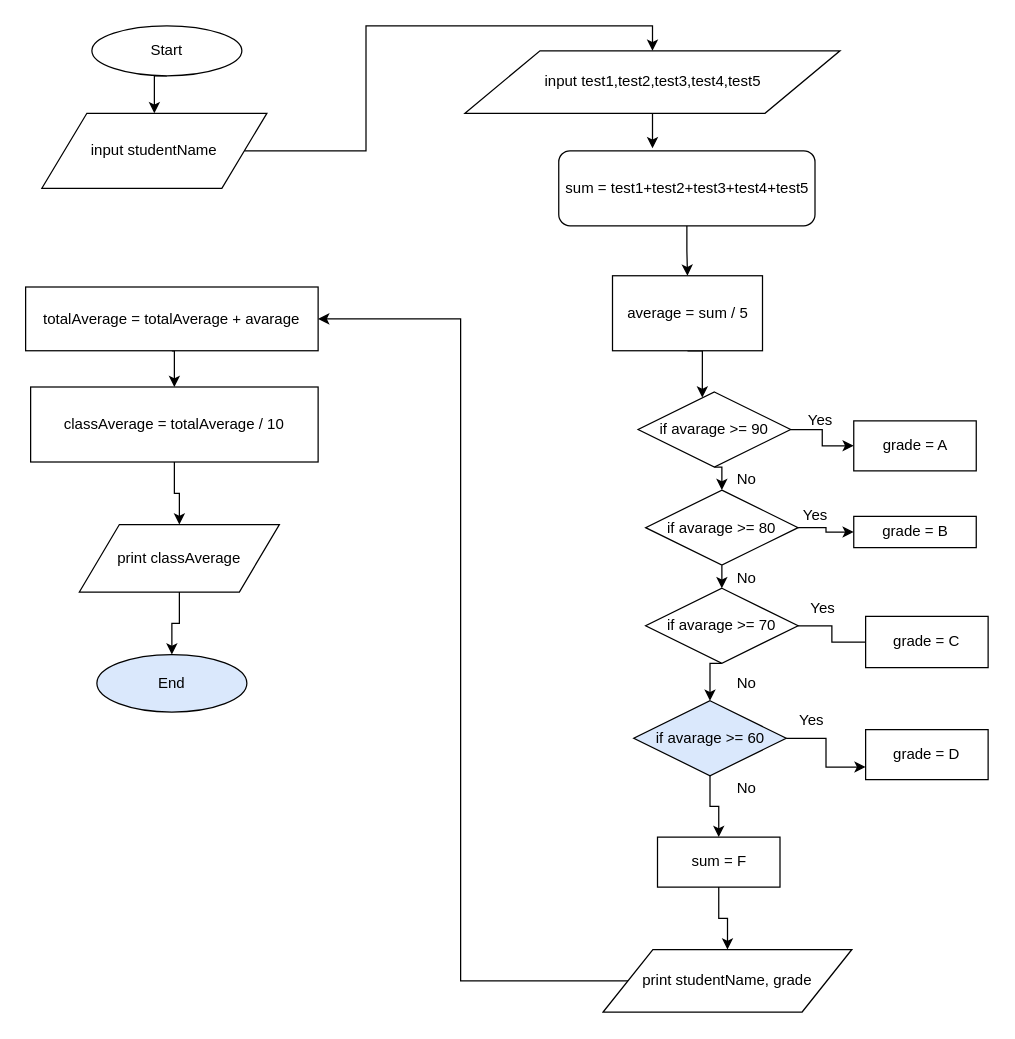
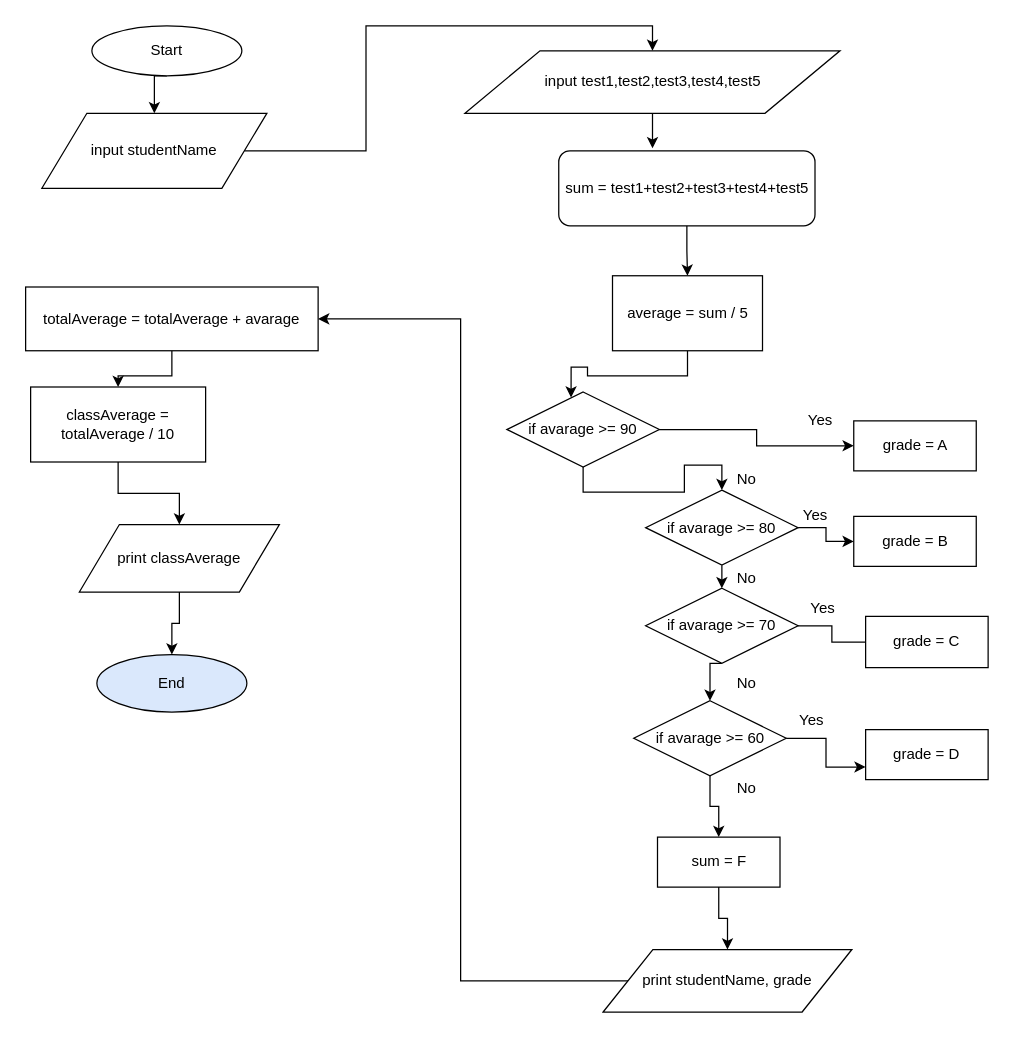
(174, 424) -> (118, 424)
(714, 429) -> (583, 429)
(915, 532) -> (915, 541)
(710, 738) -> (710, 738)
